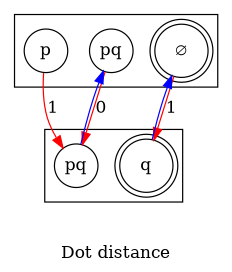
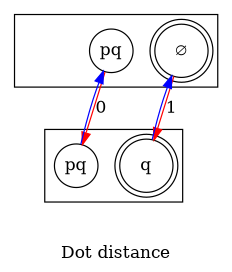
(46, 51) -> none
